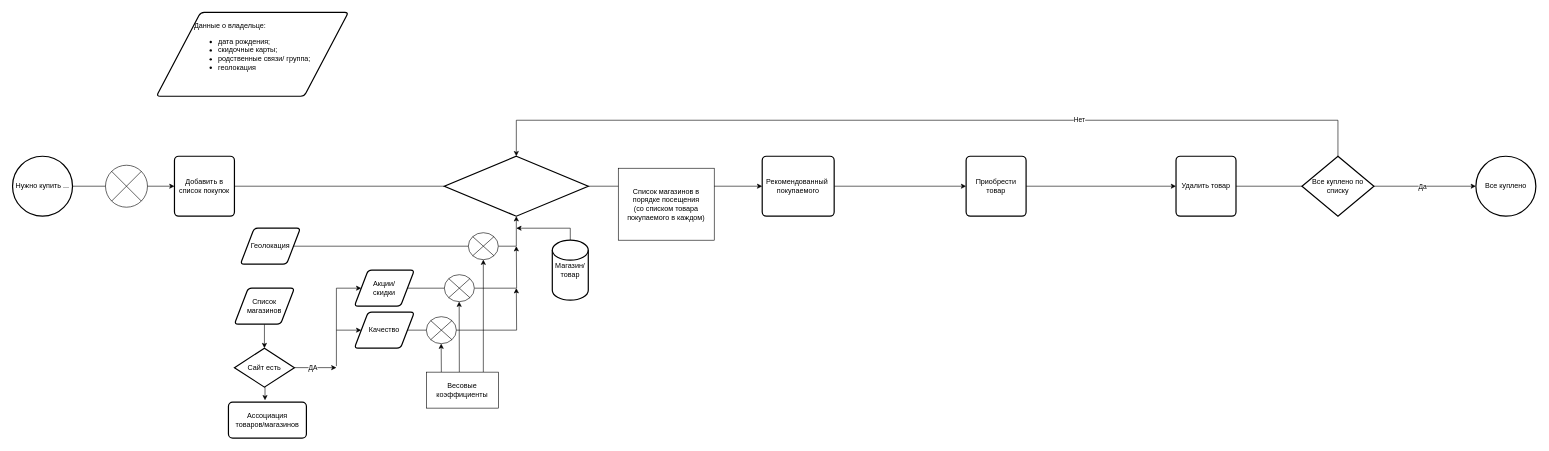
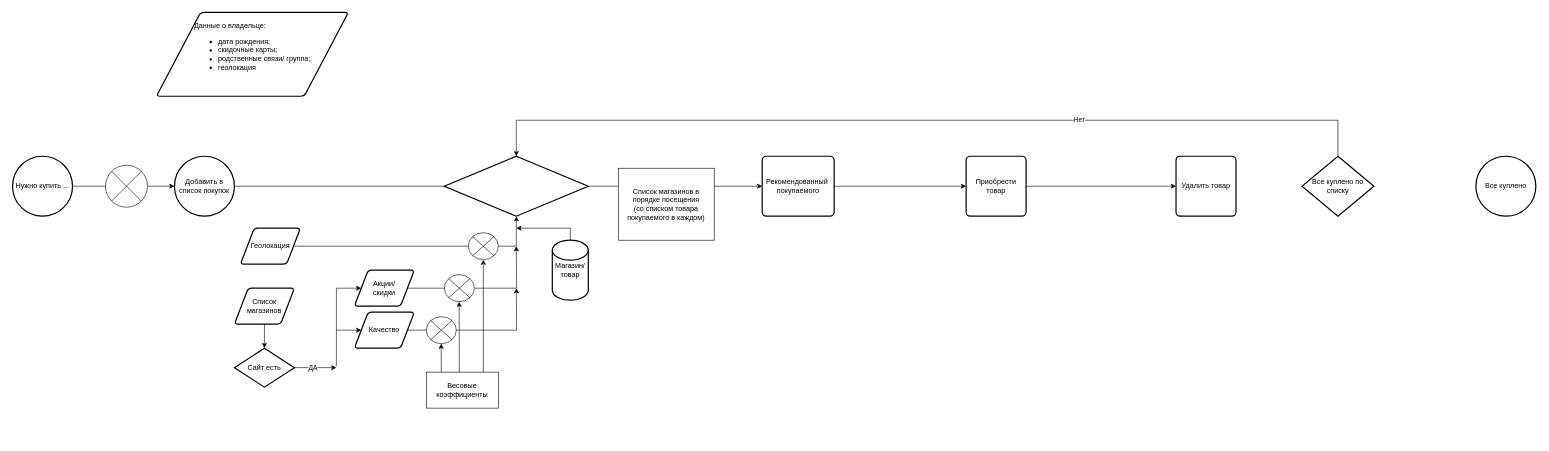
(204, 186) -> (204, 186)
(1422, 186) -> none
(265, 395) -> none
(267, 420) -> none
